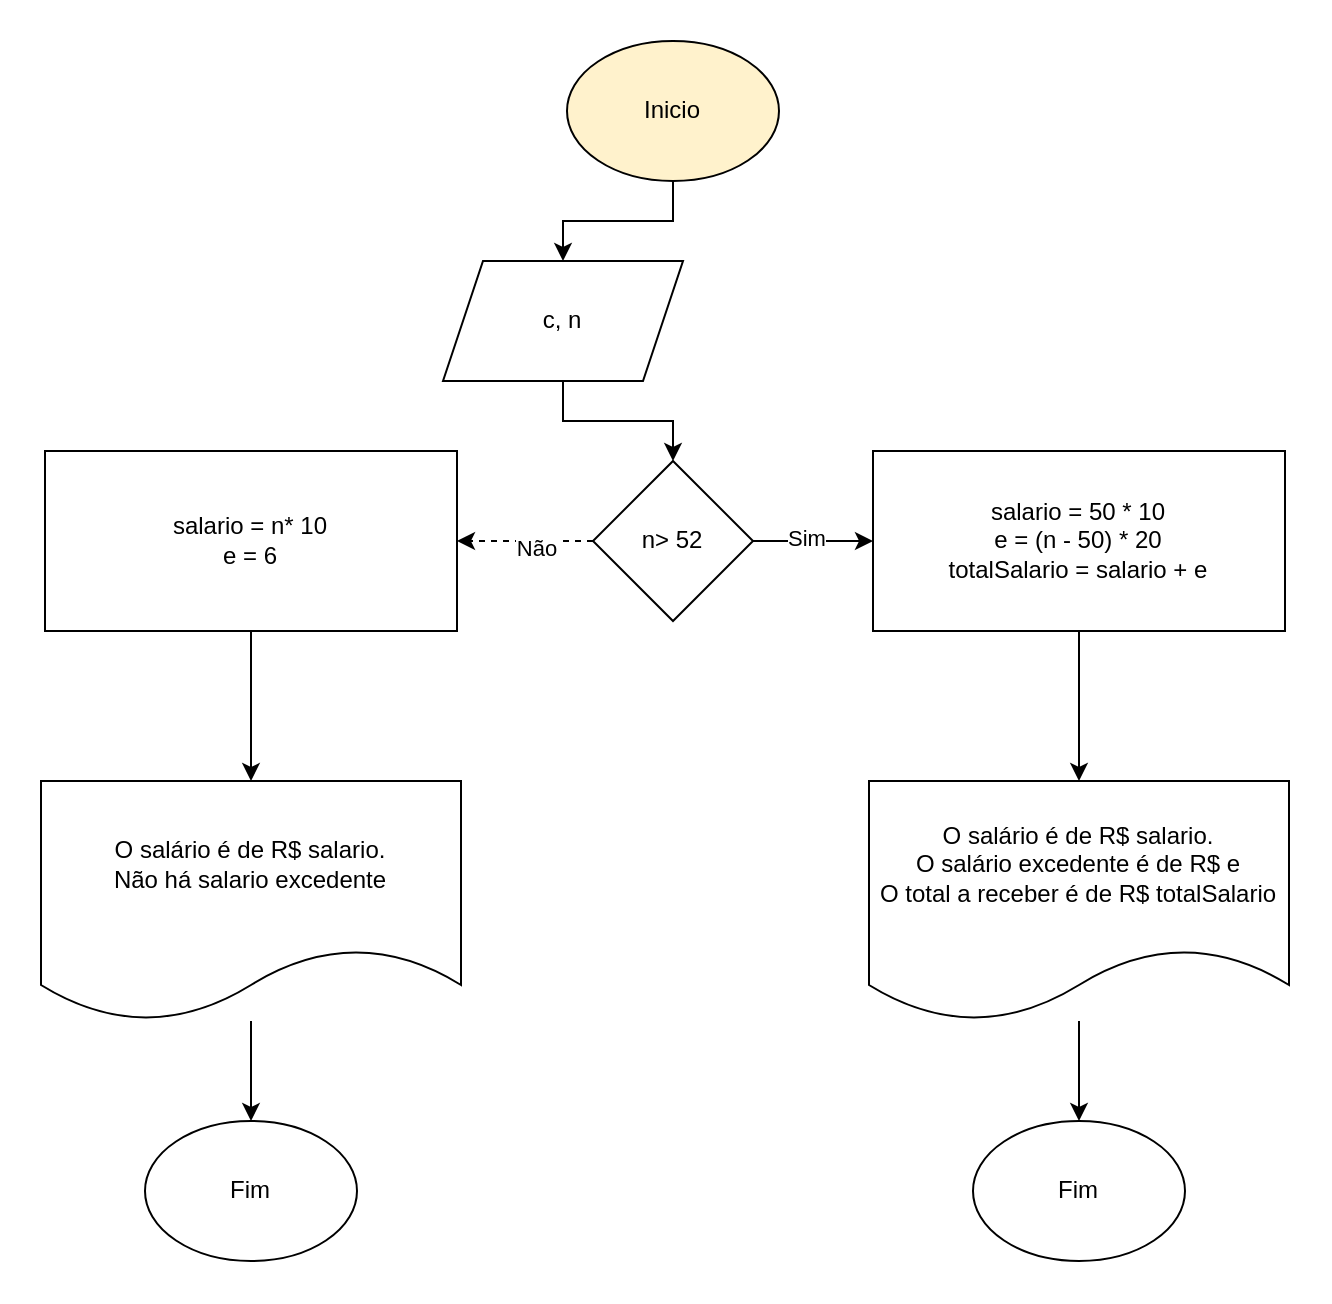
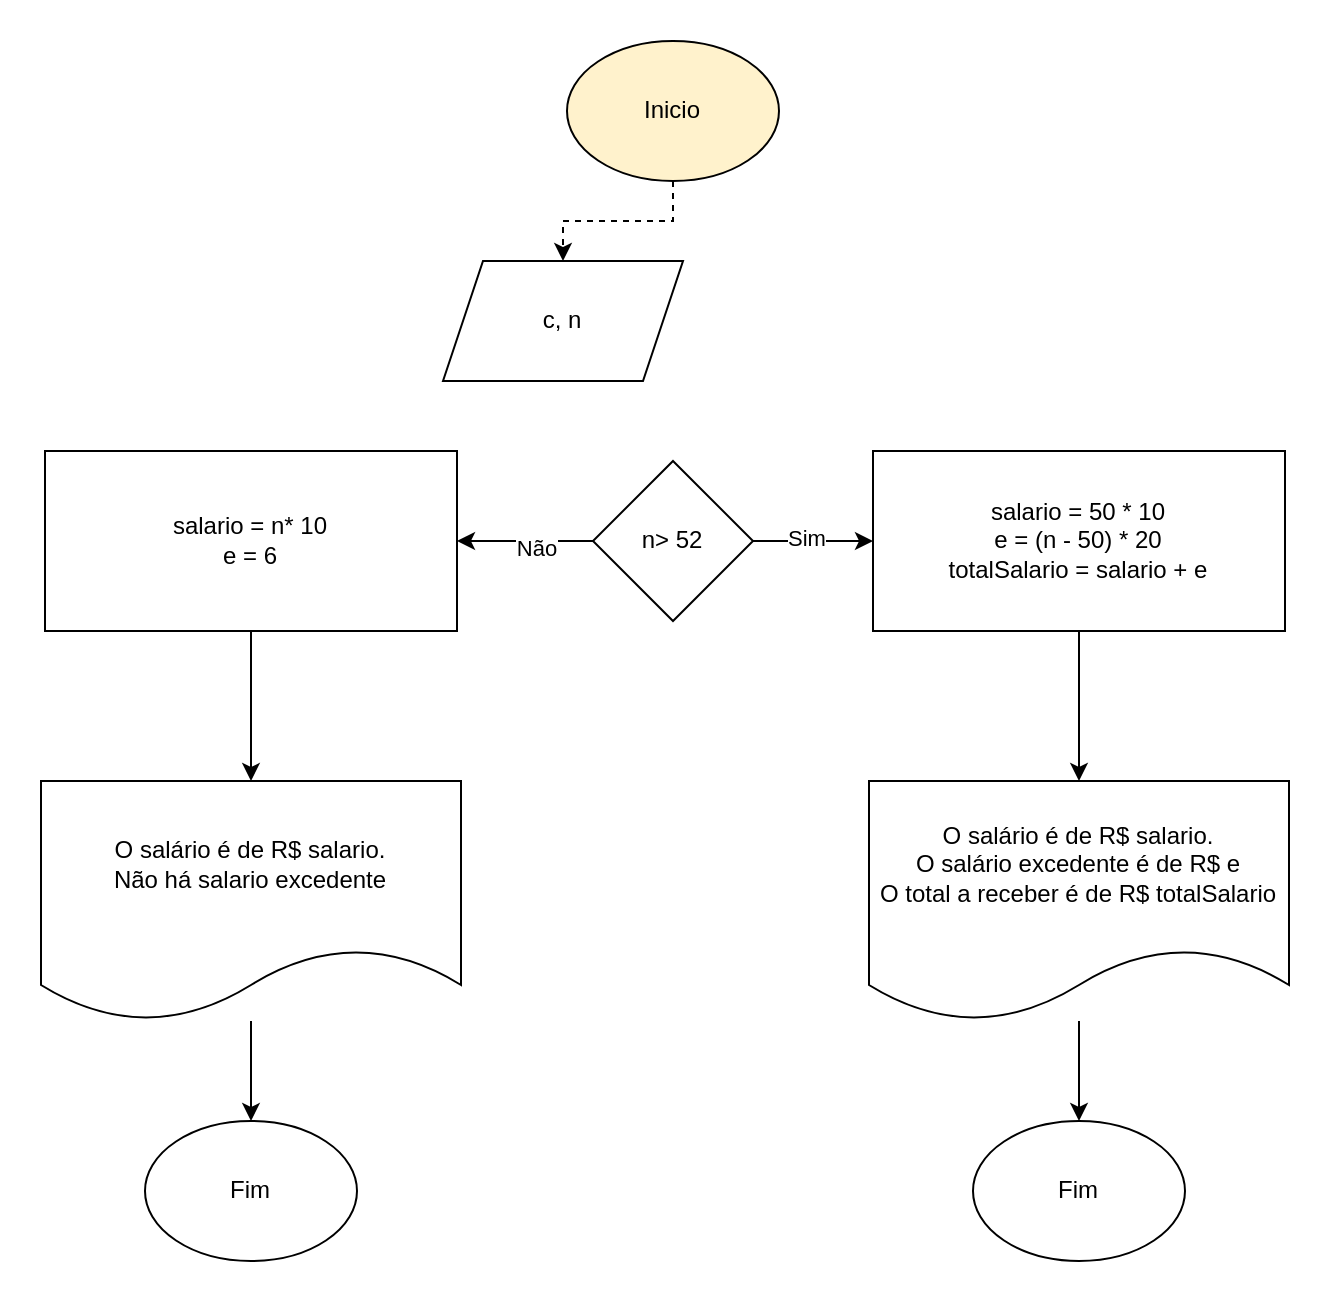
(623, 221) -> (623, 221)
(611, 421) -> none
(495, 541) -> (495, 541)
